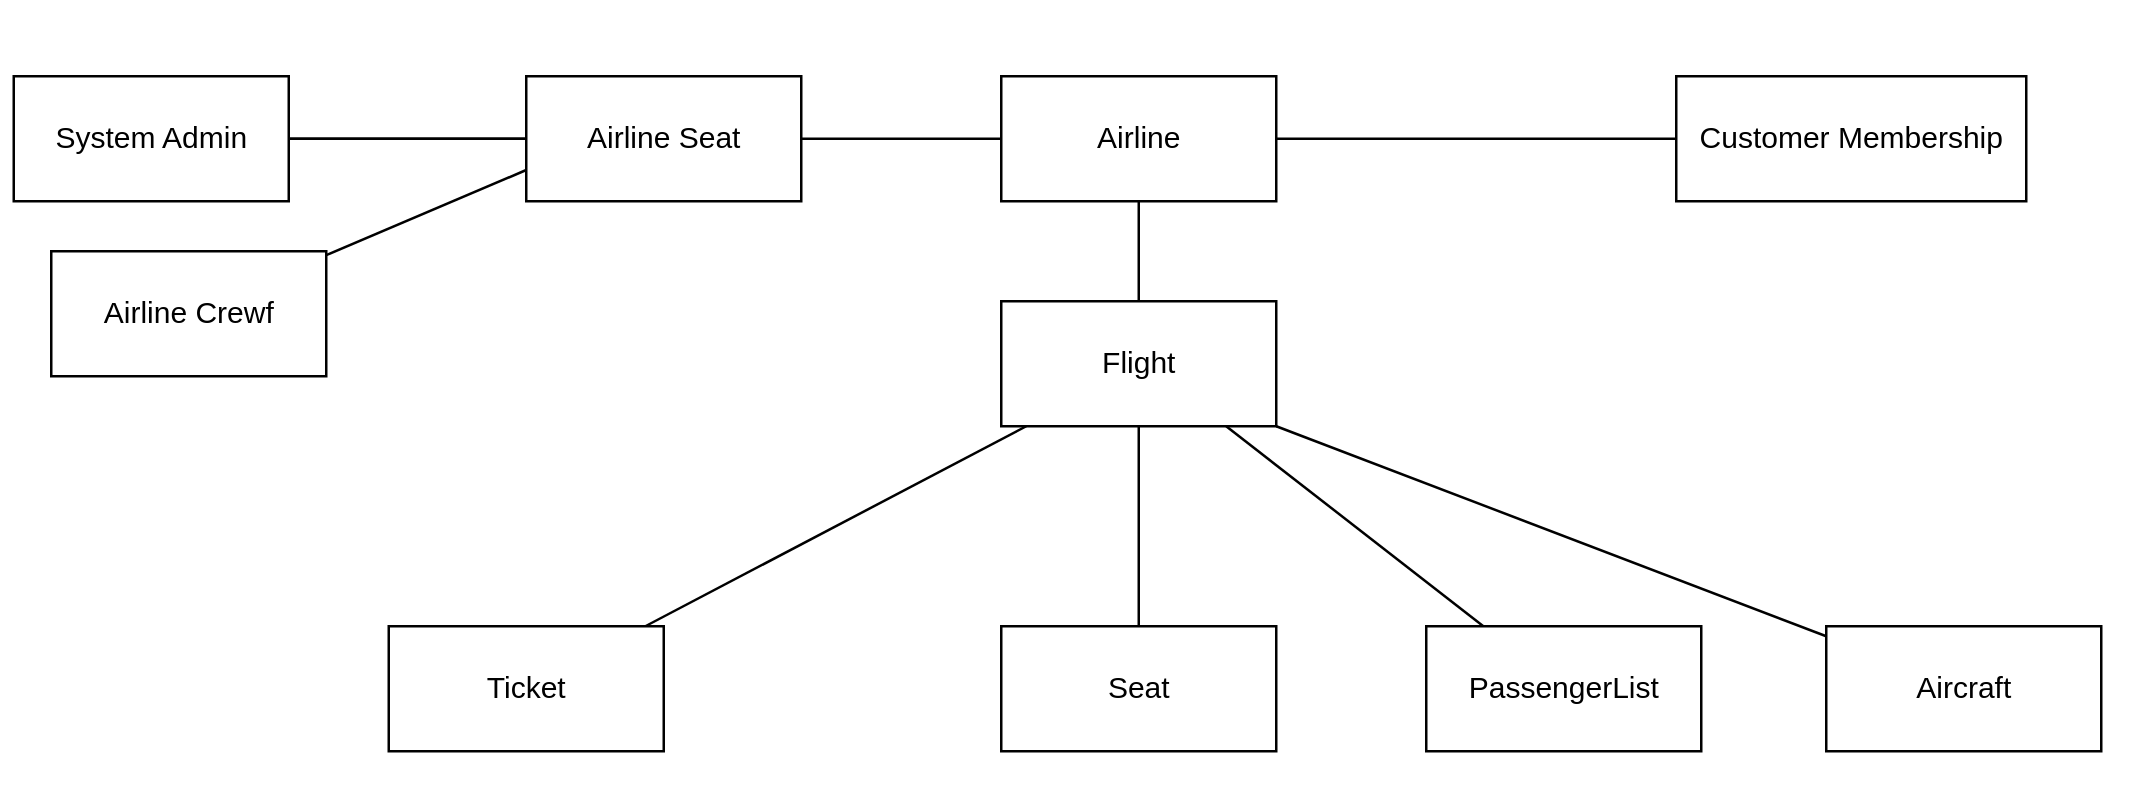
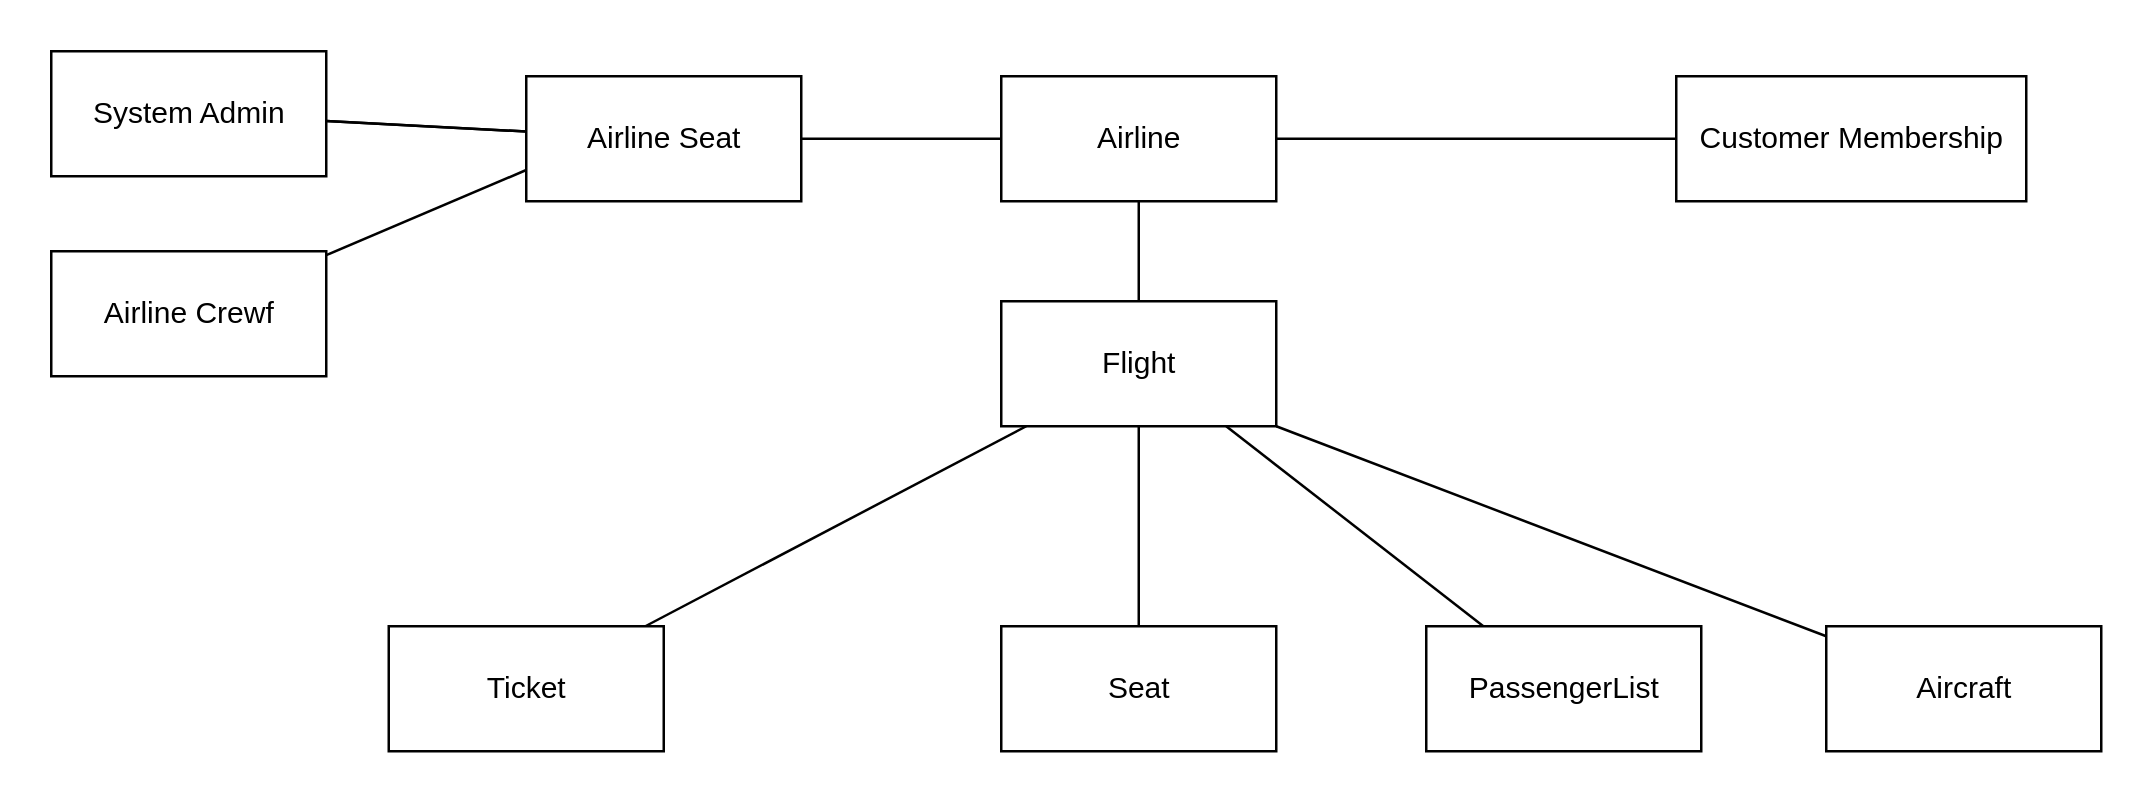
(151, 139) -> (189, 114)
